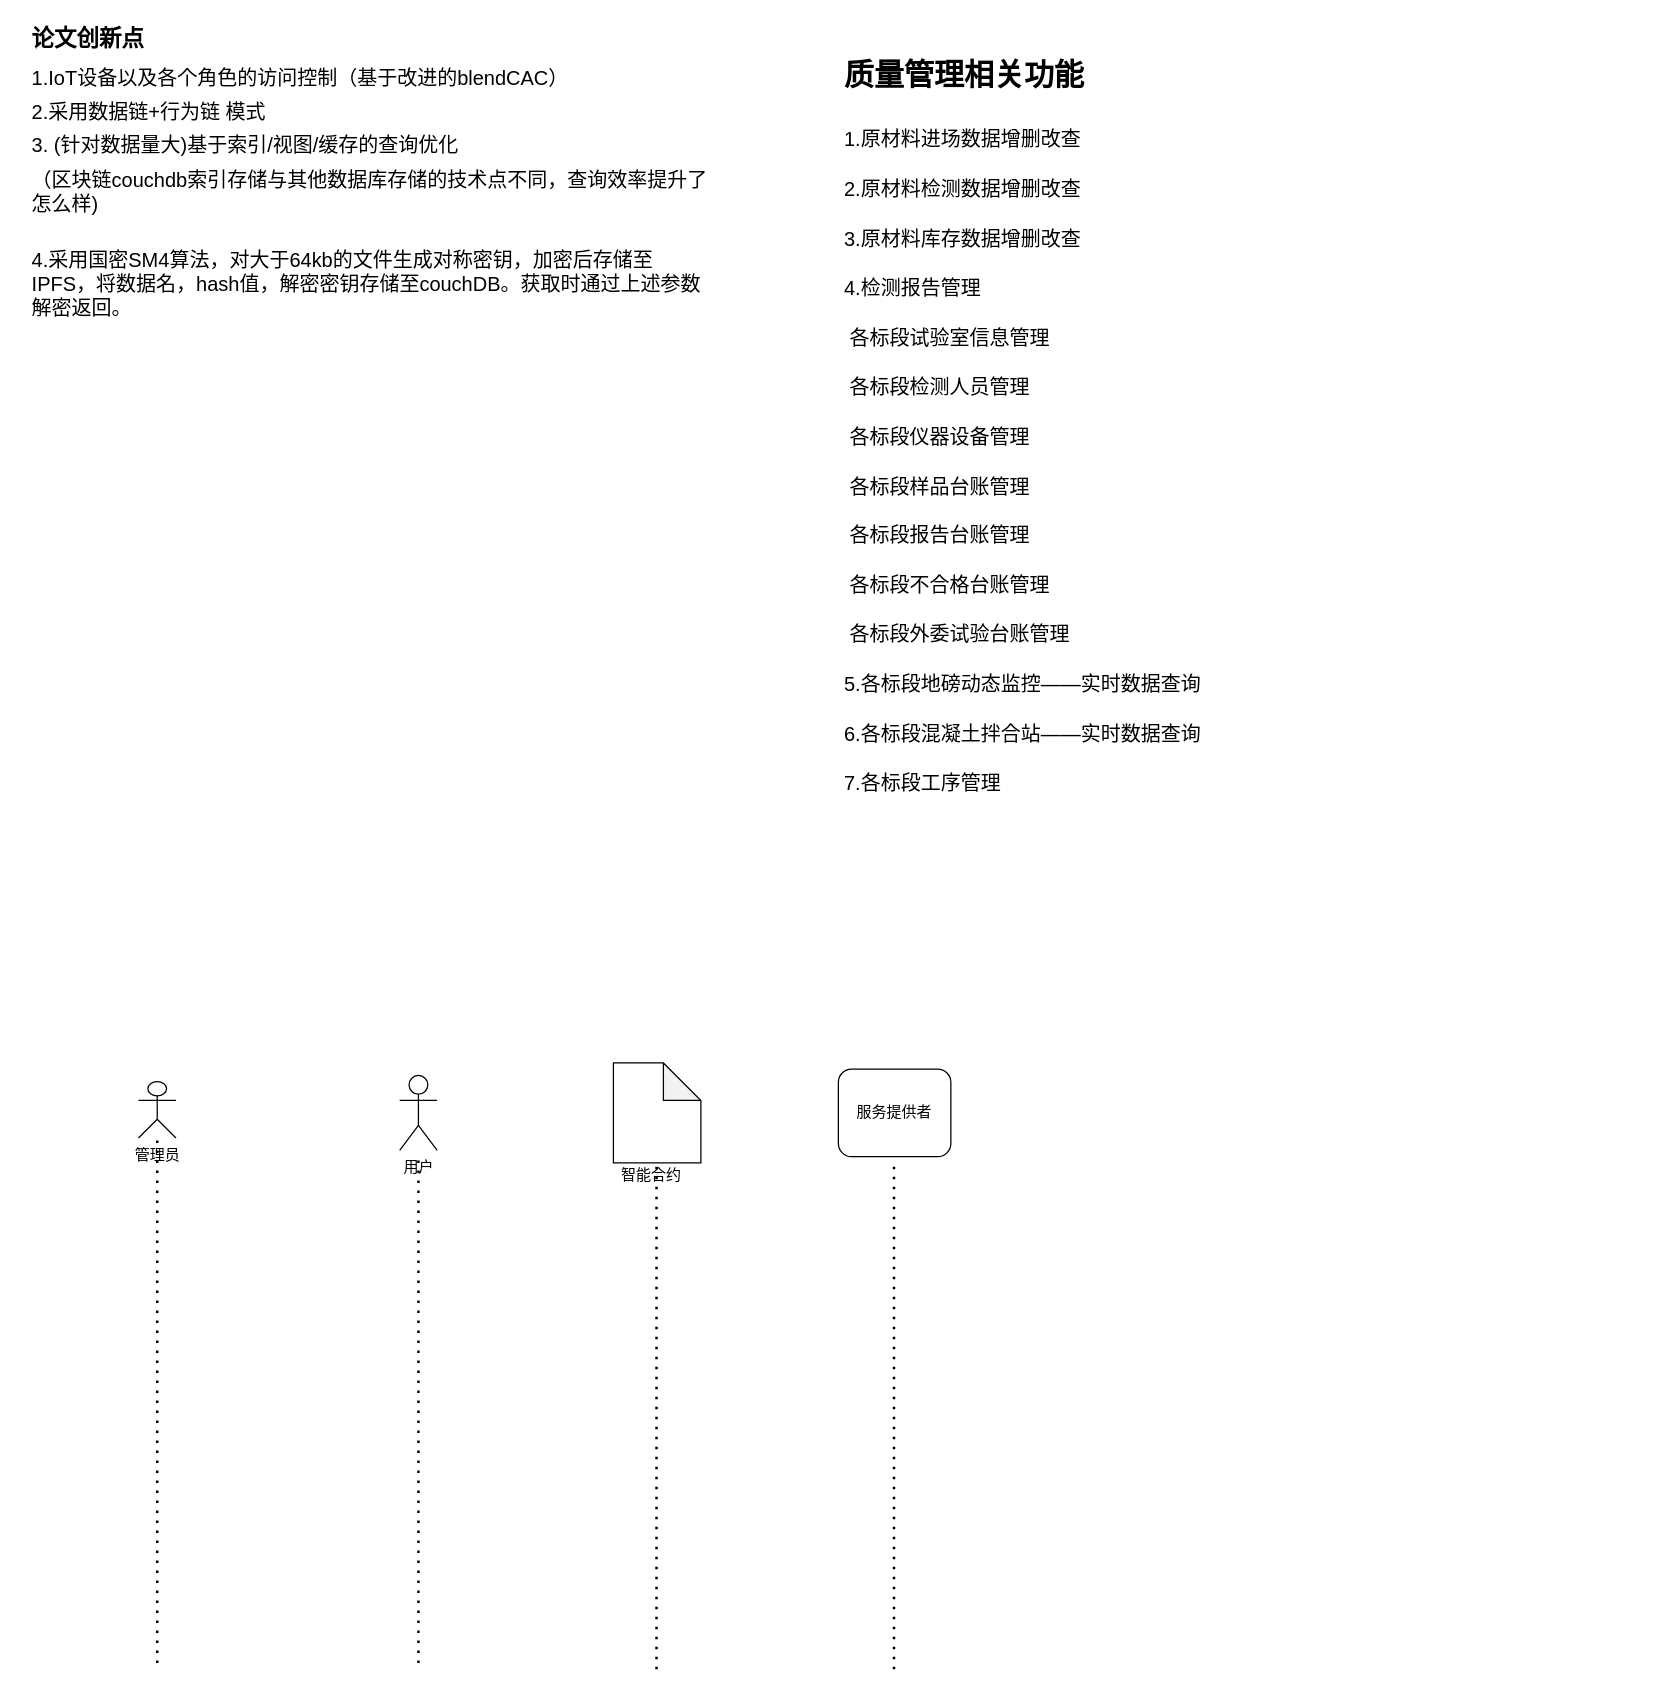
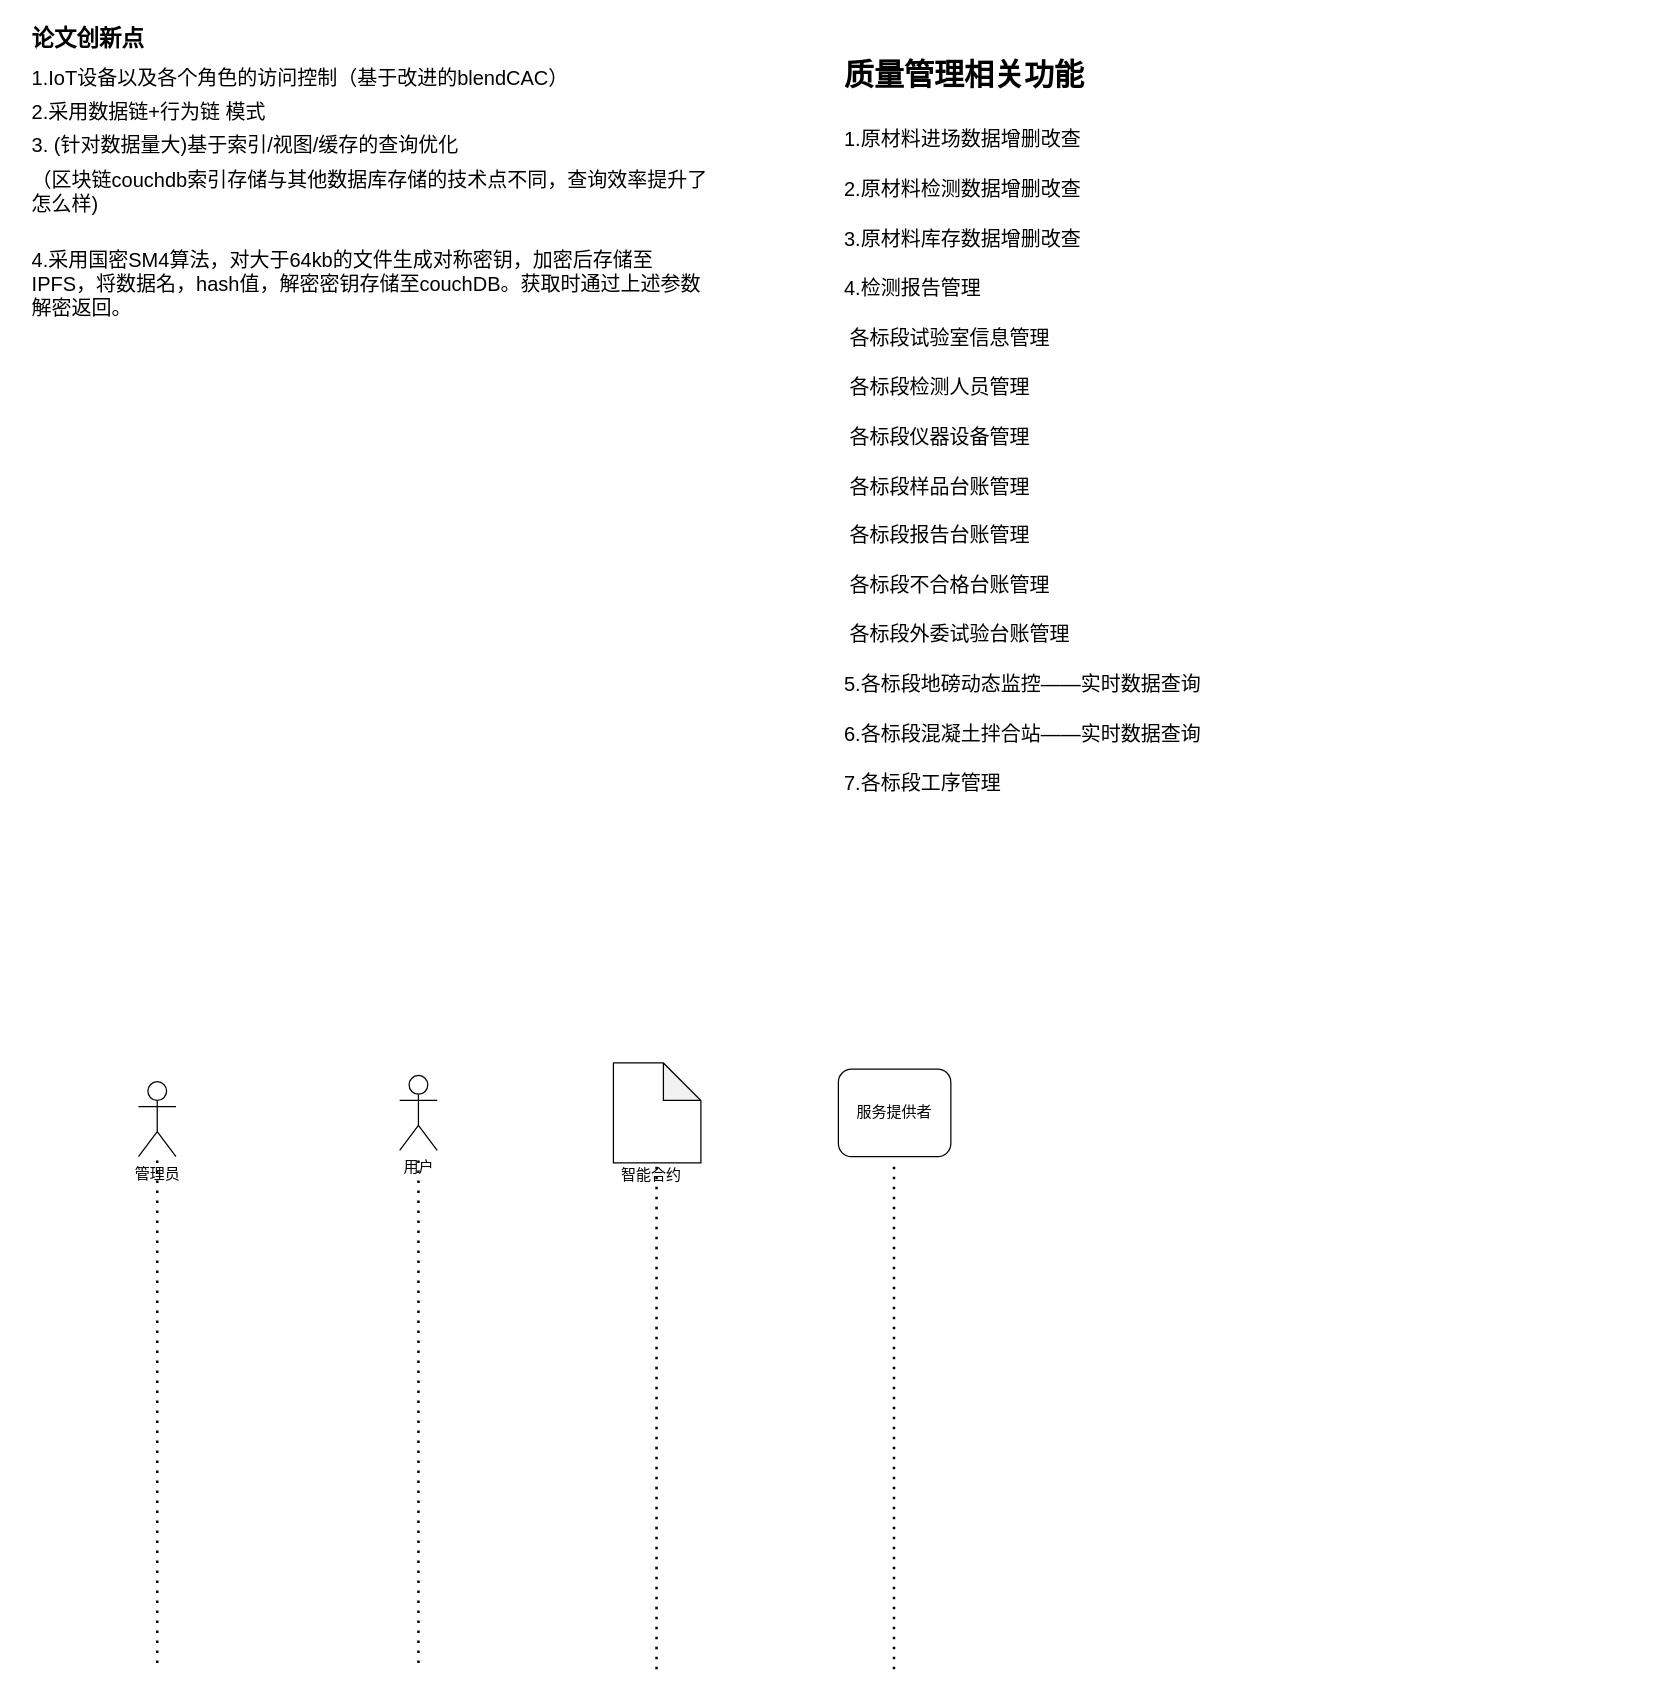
(157, 1110) -> (157, 1119)
